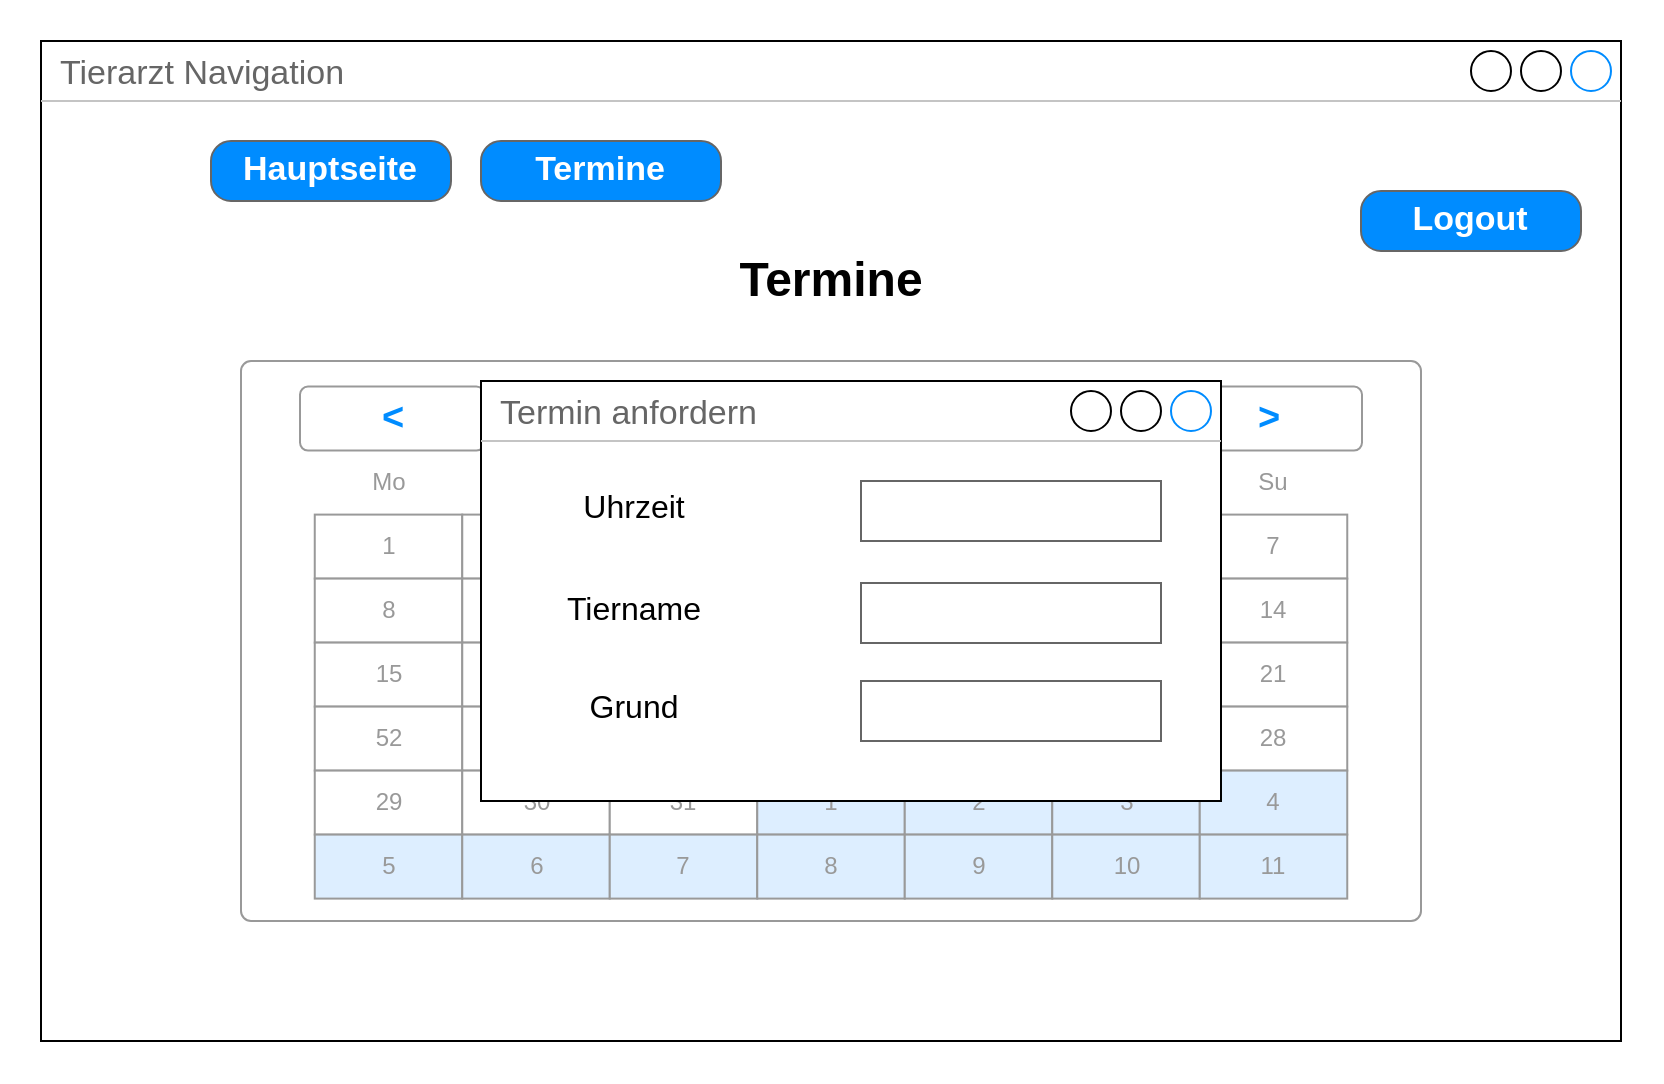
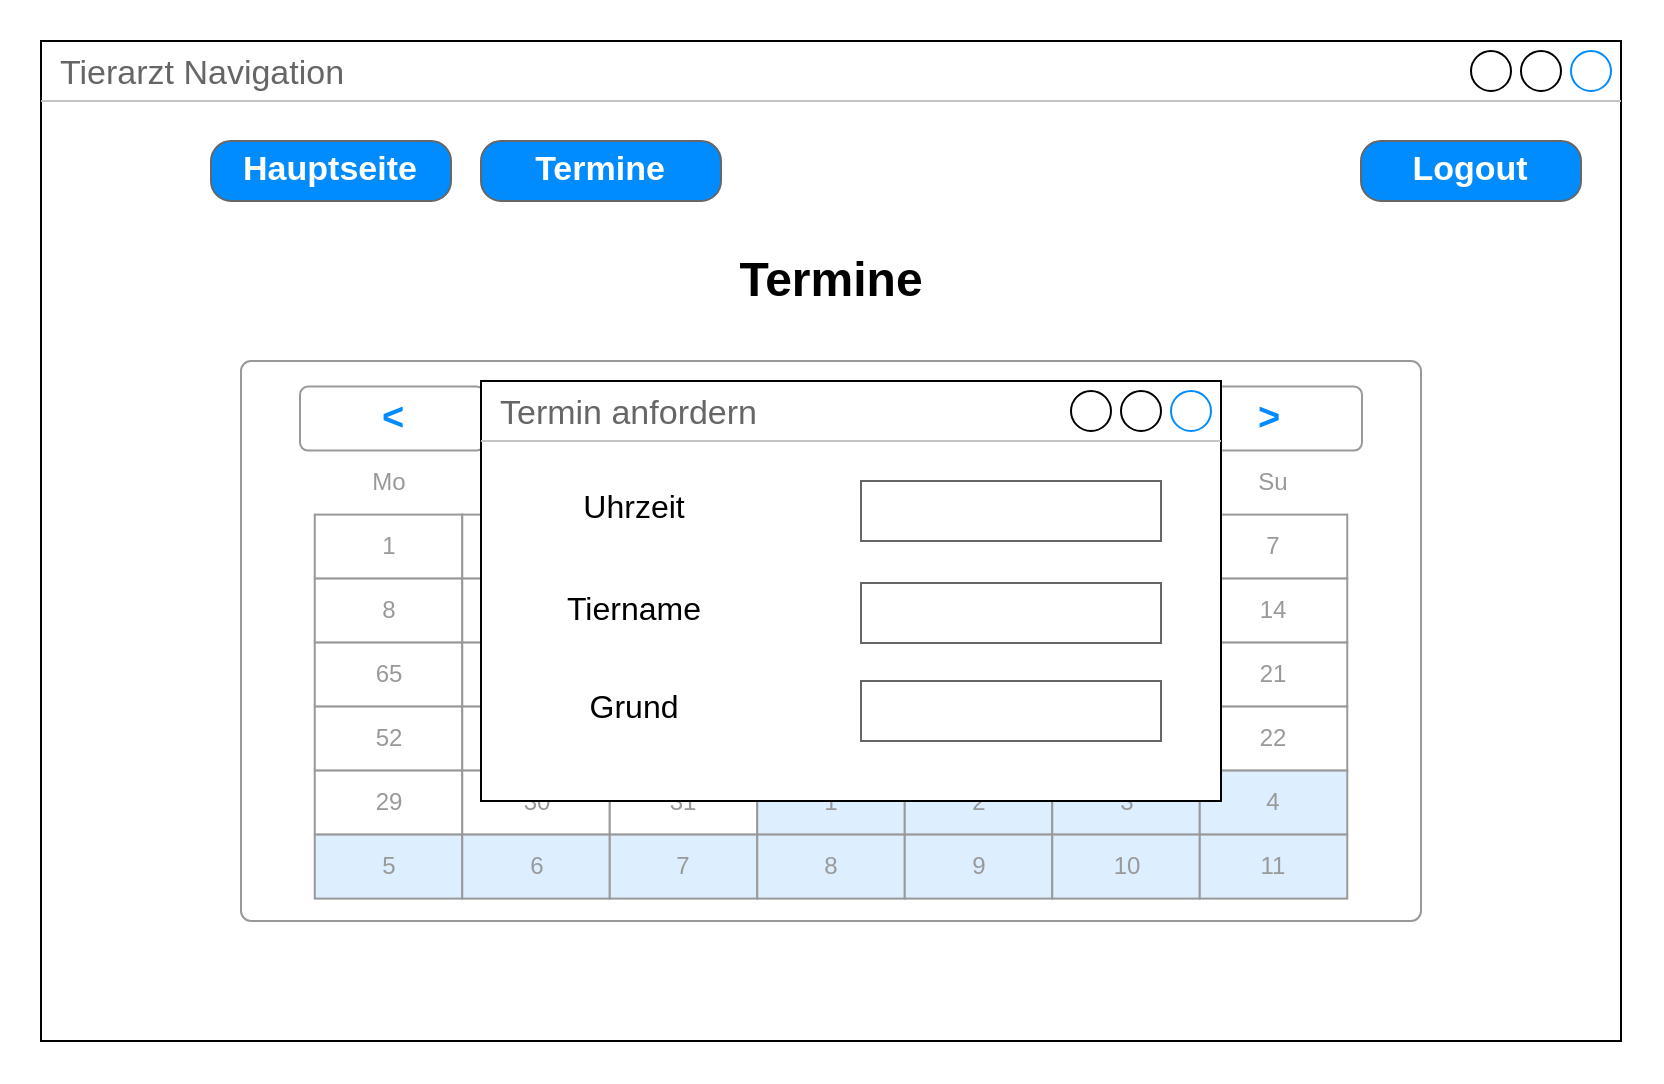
(1471, 221) -> (1471, 171)
(390, 675) -> (390, 675)
(1274, 739) -> (1274, 739)
